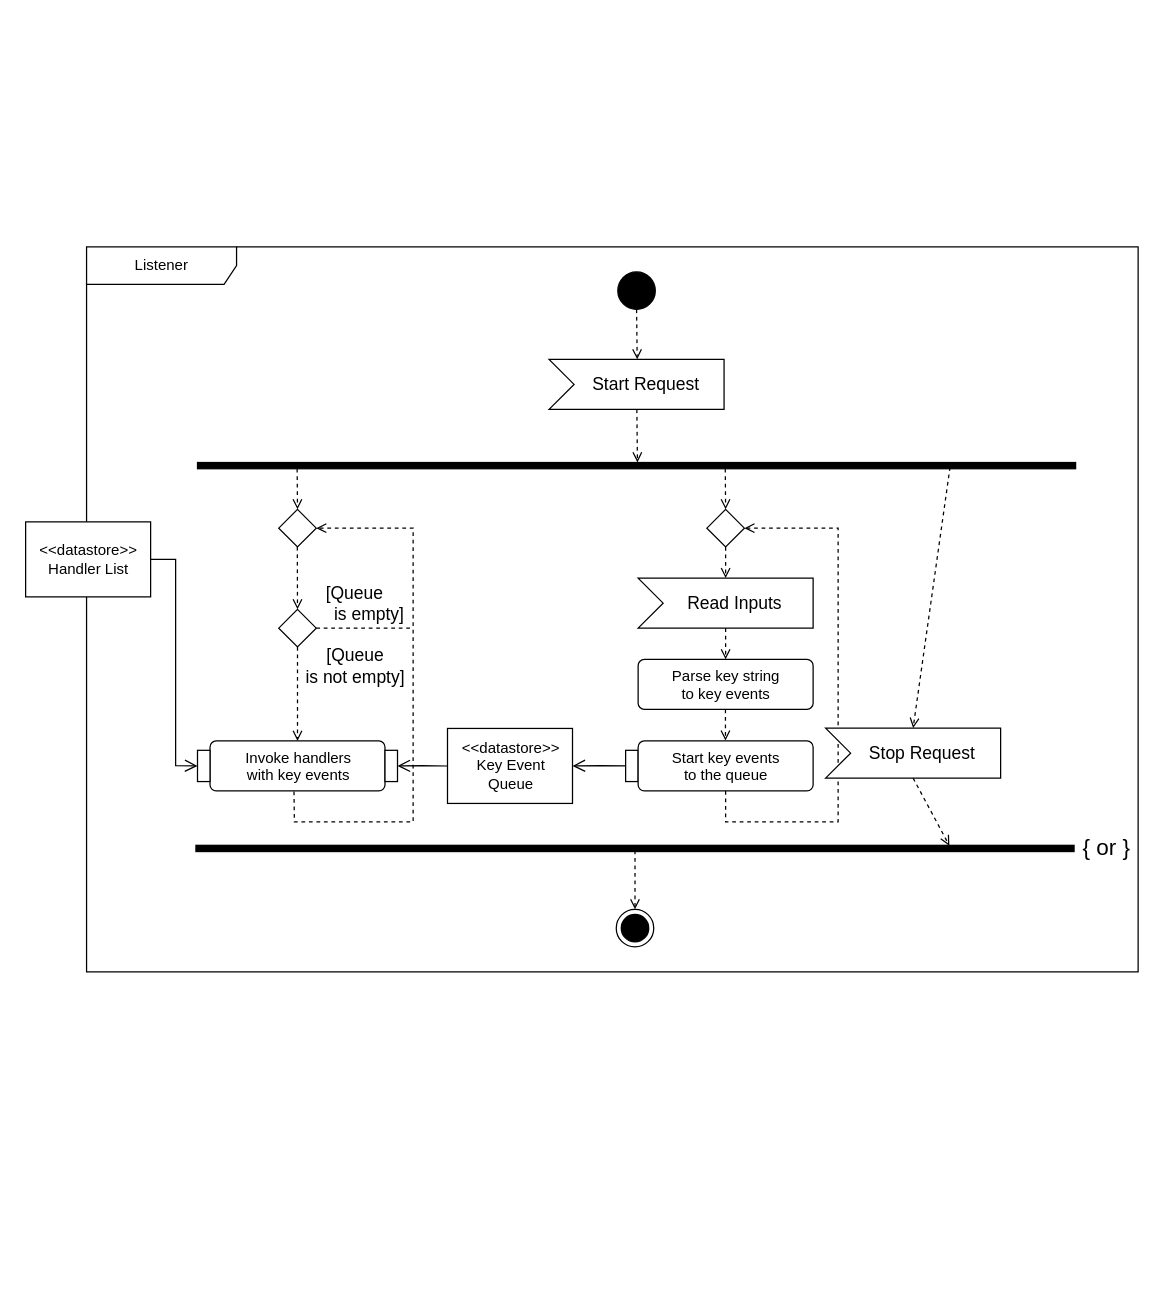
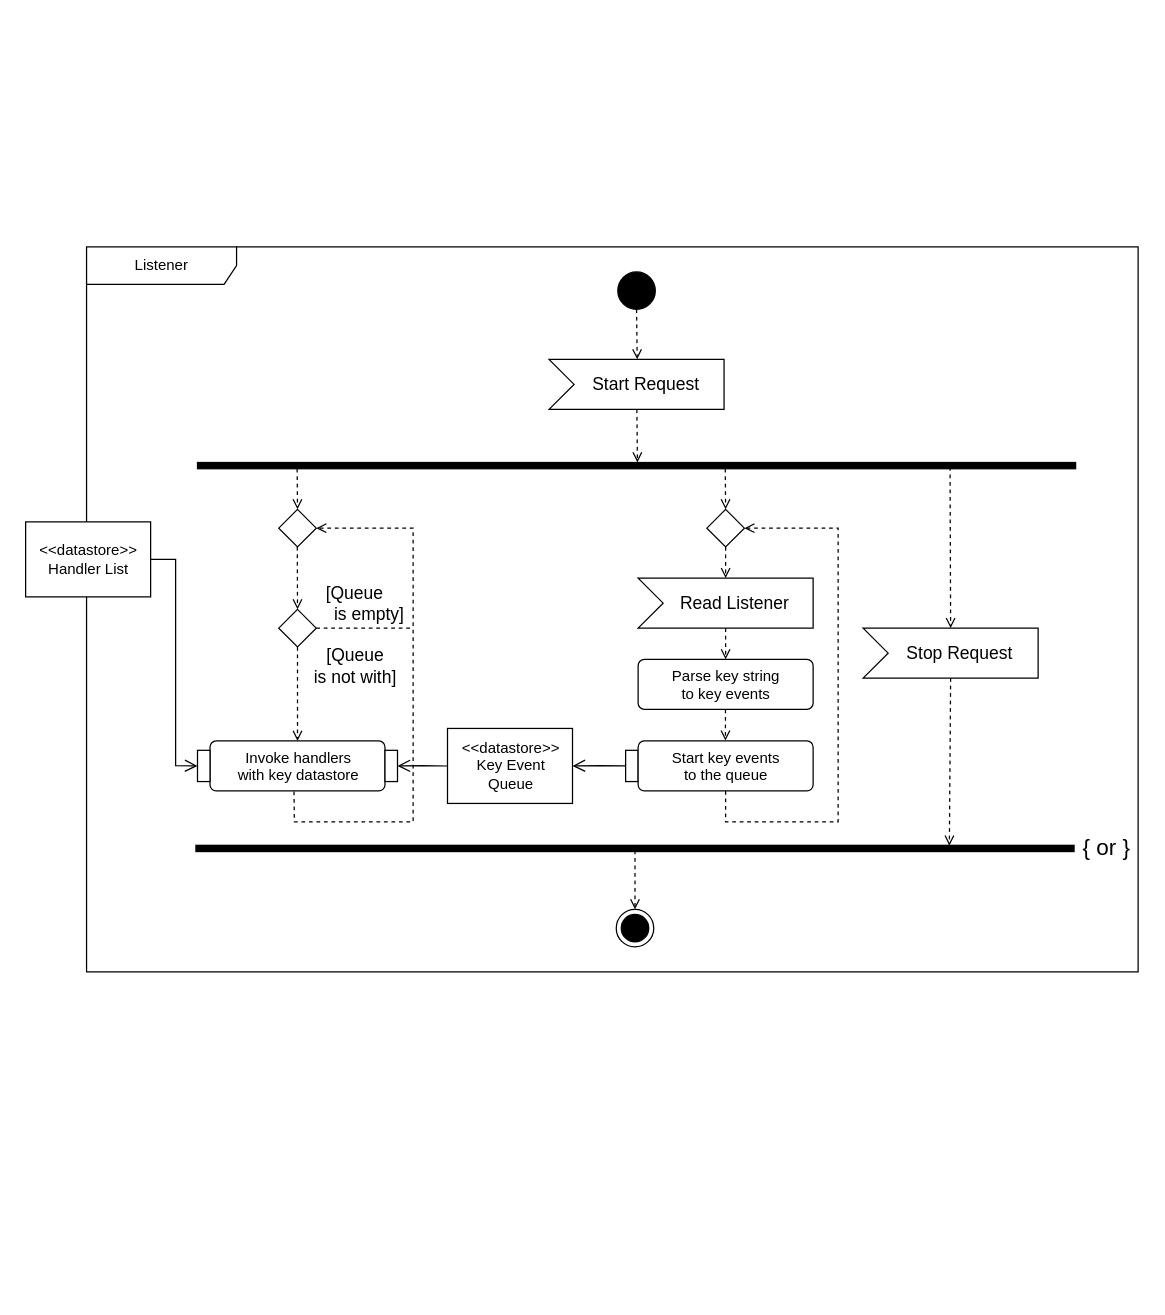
(735, 603) -> (735, 603)
(356, 666) -> (356, 666)
(913, 753) -> (951, 653)
(299, 767) -> (299, 767)
